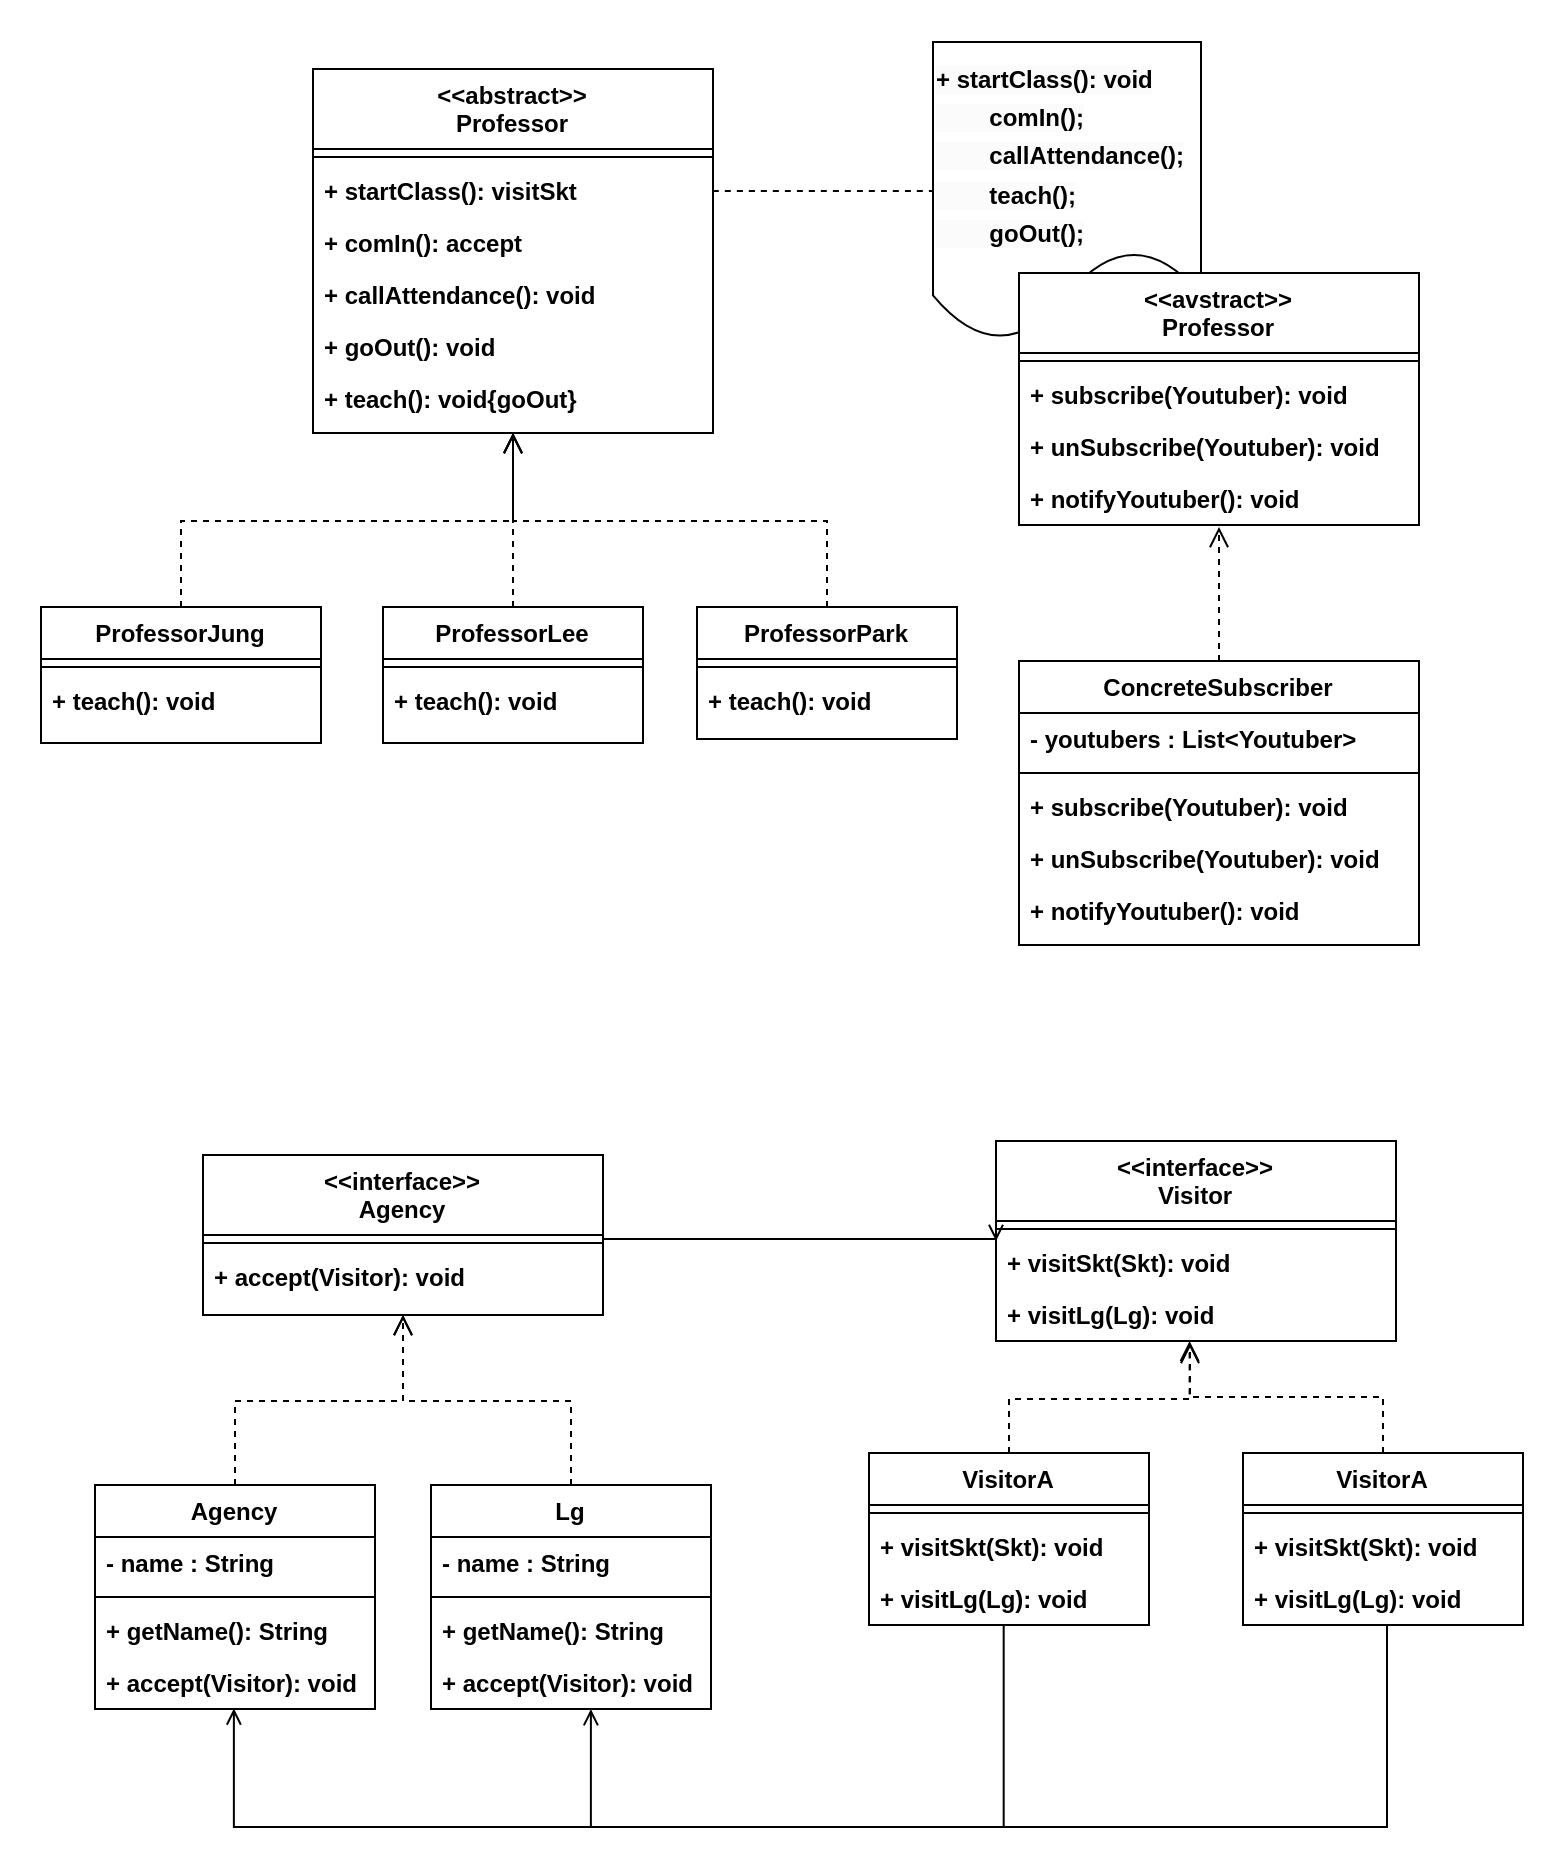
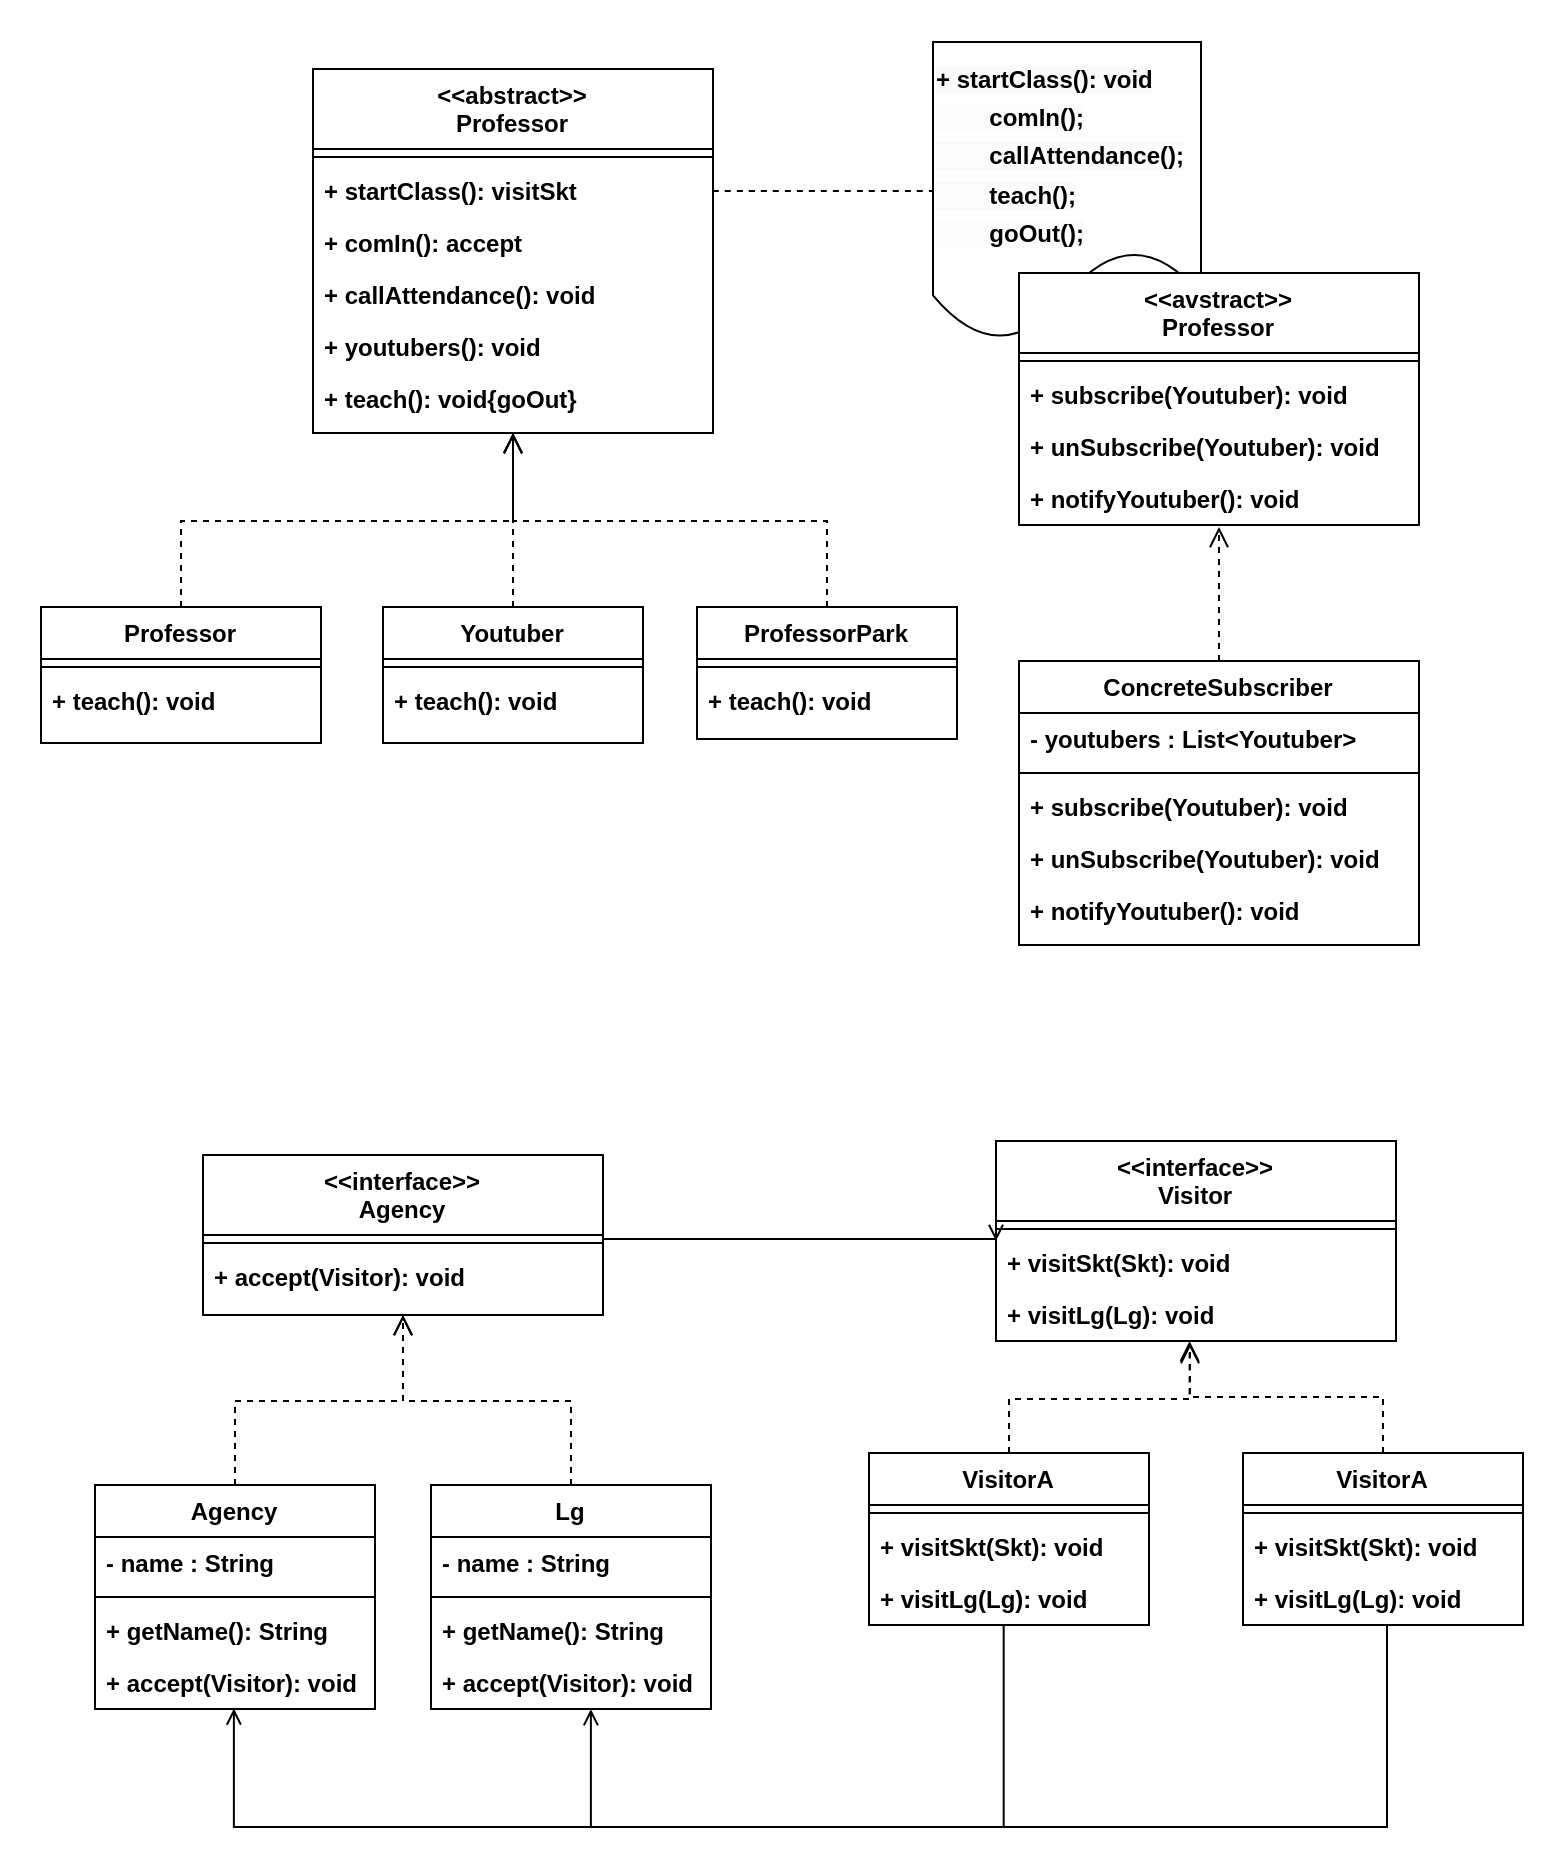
(412, 348) -> (439, 348)
(180, 634) -> (180, 634)
(512, 634) -> (512, 634)
